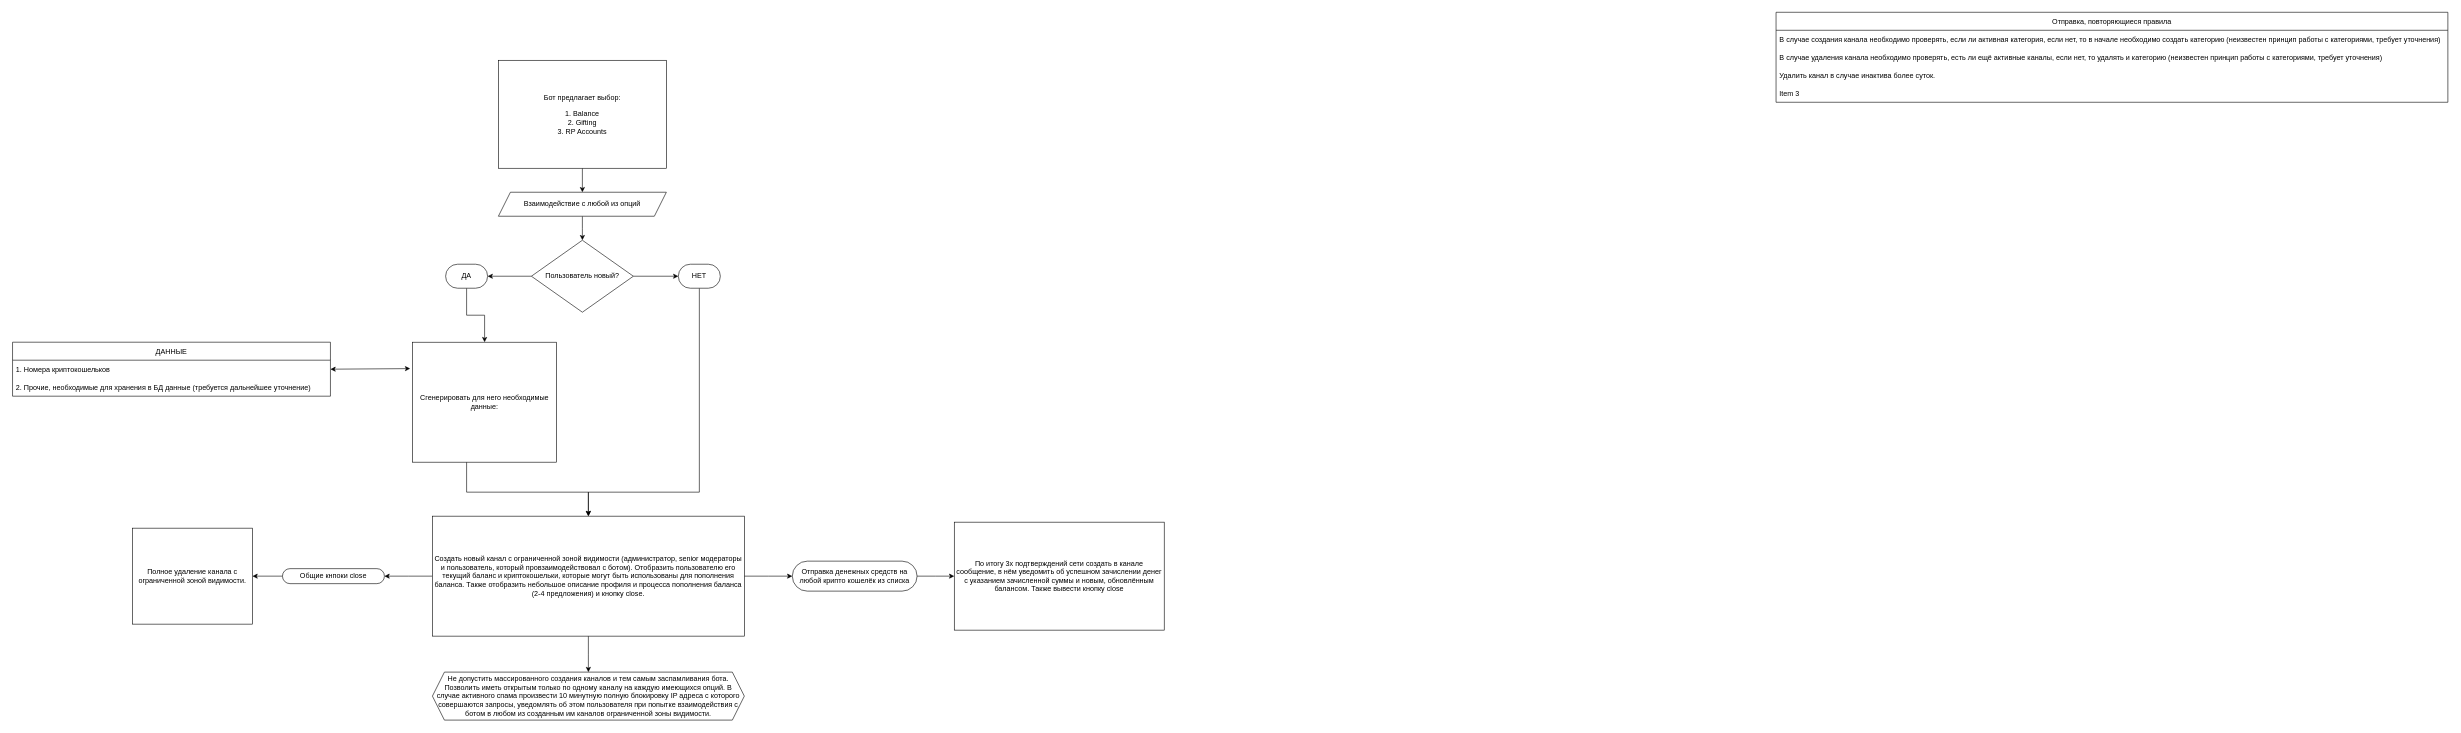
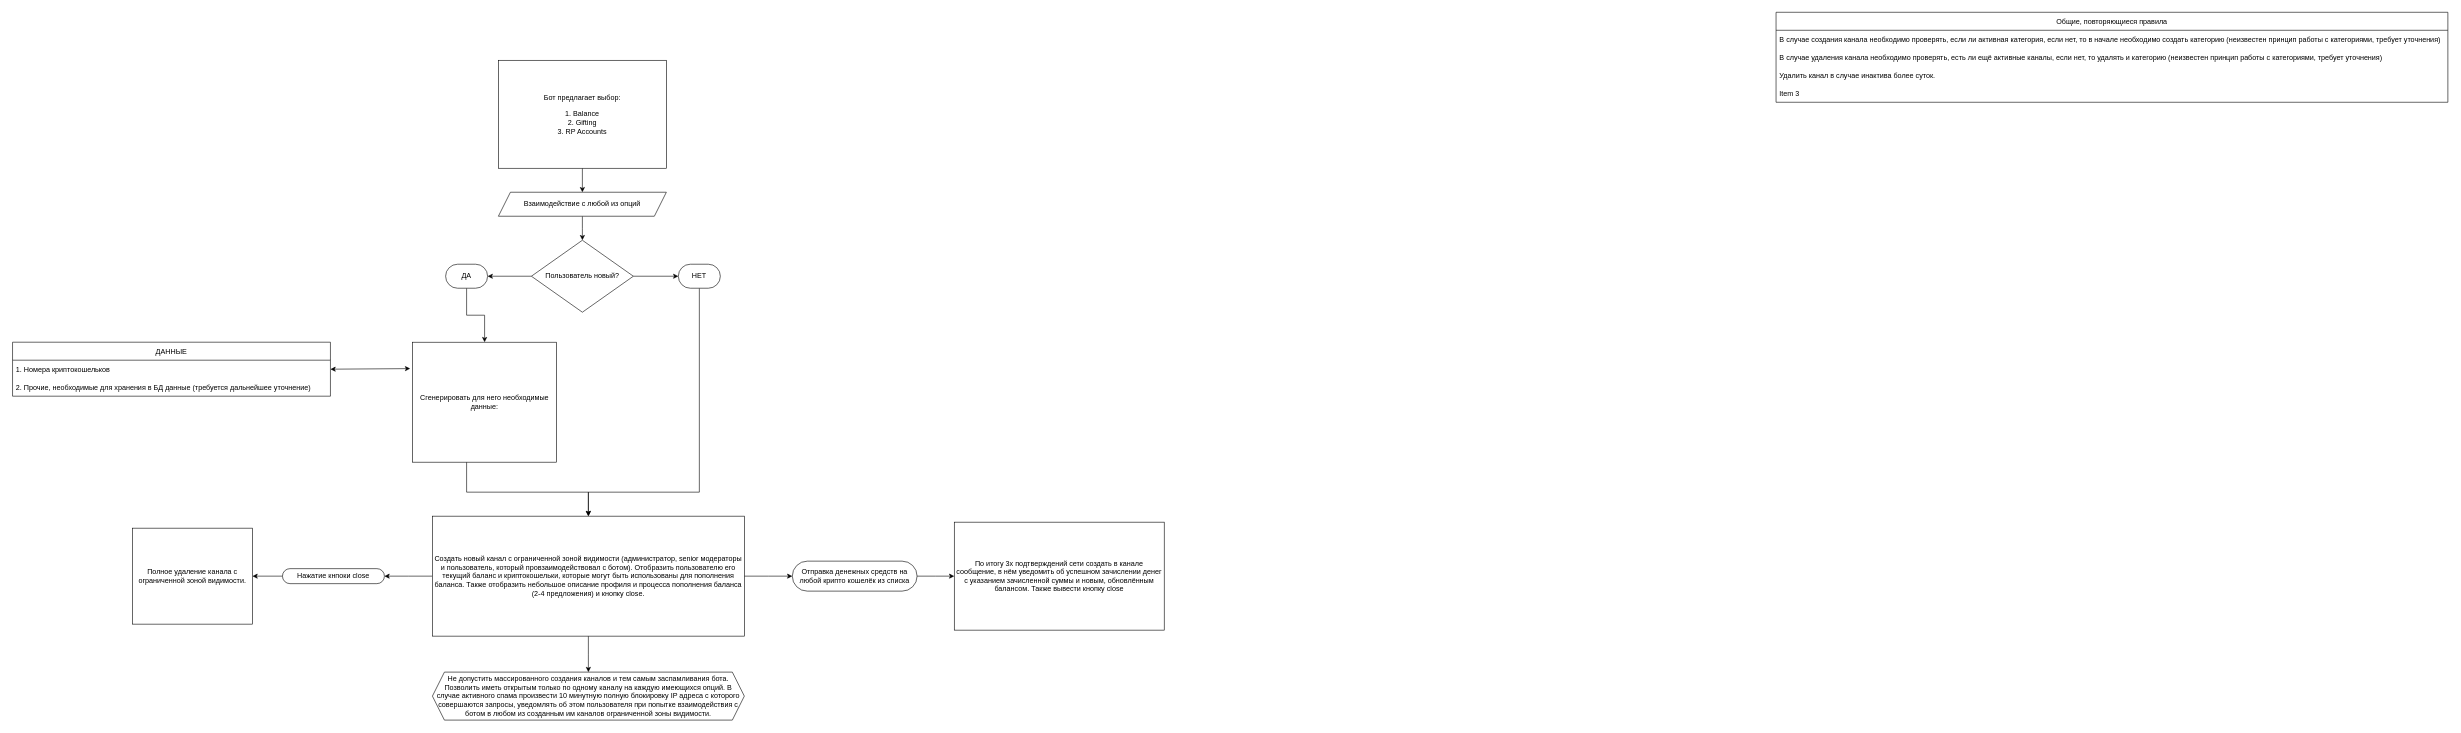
(2112, 22) -> (2112, 22)
(333, 576) -> (333, 576)
